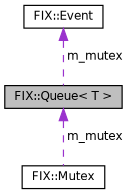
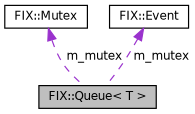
(63, 143) -> (64, 65)
